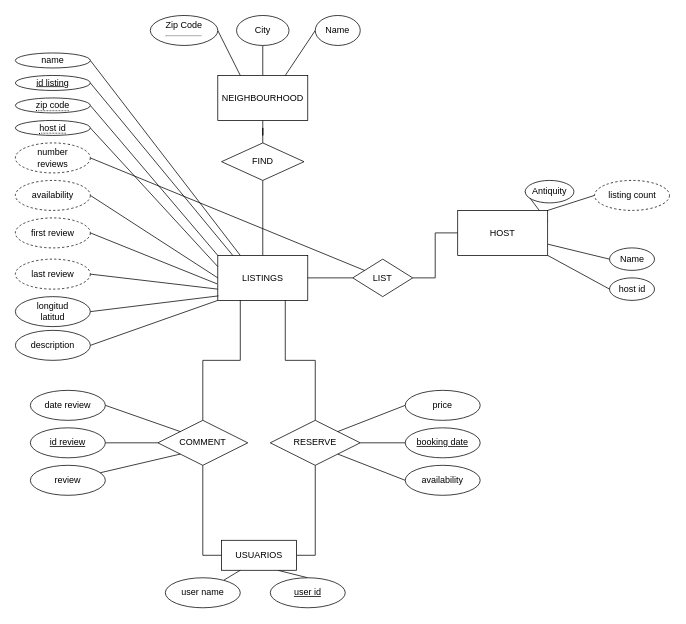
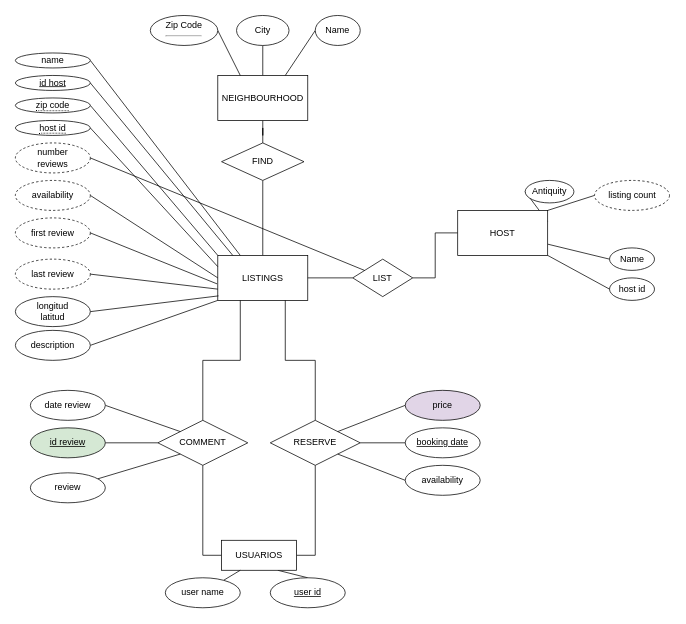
(53, 83) -> (53, 83)
(443, 405) -> (443, 405)
(68, 443) -> (68, 443)
(68, 480) -> (68, 488)
